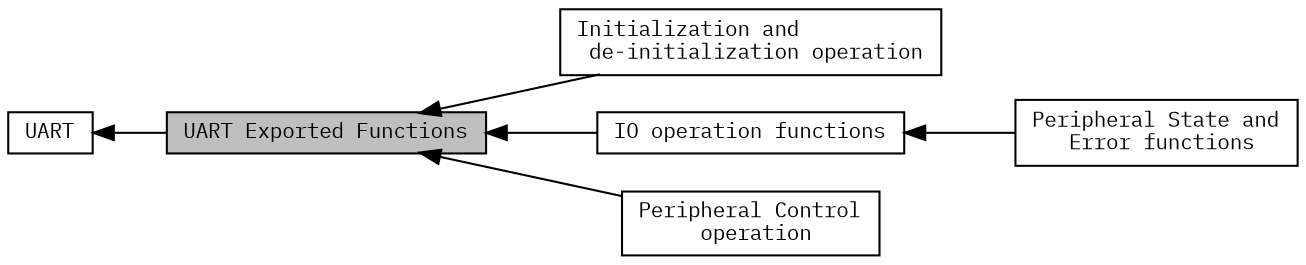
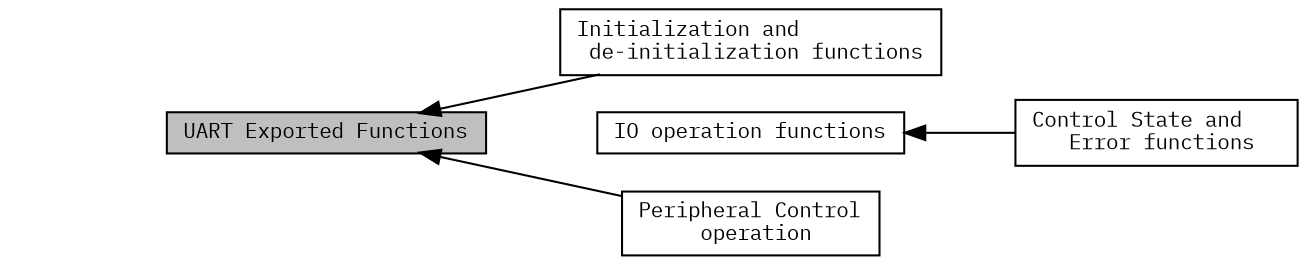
(751, 42) -> (751, 42)
(50, 133) -> none
(552, 133) -> none
(1157, 133) -> (1157, 133)
